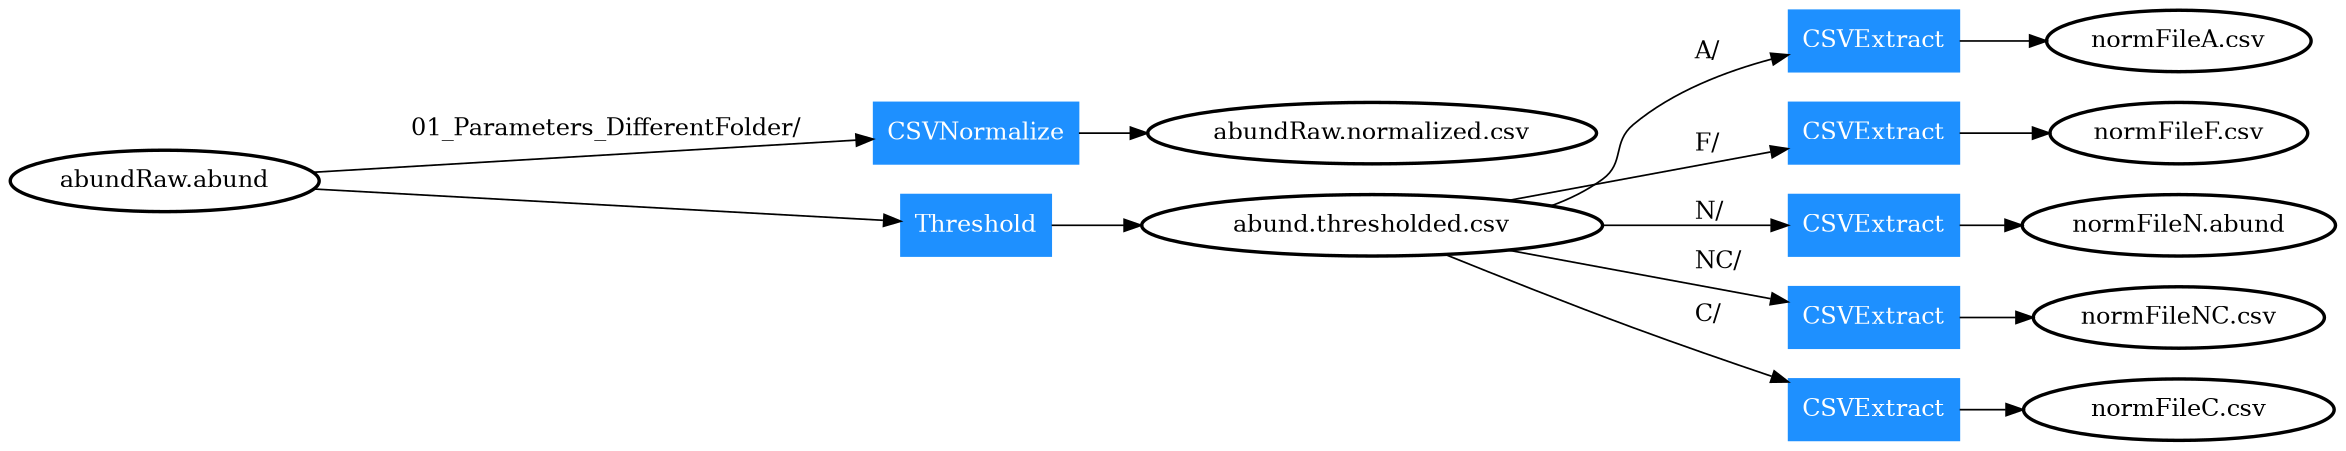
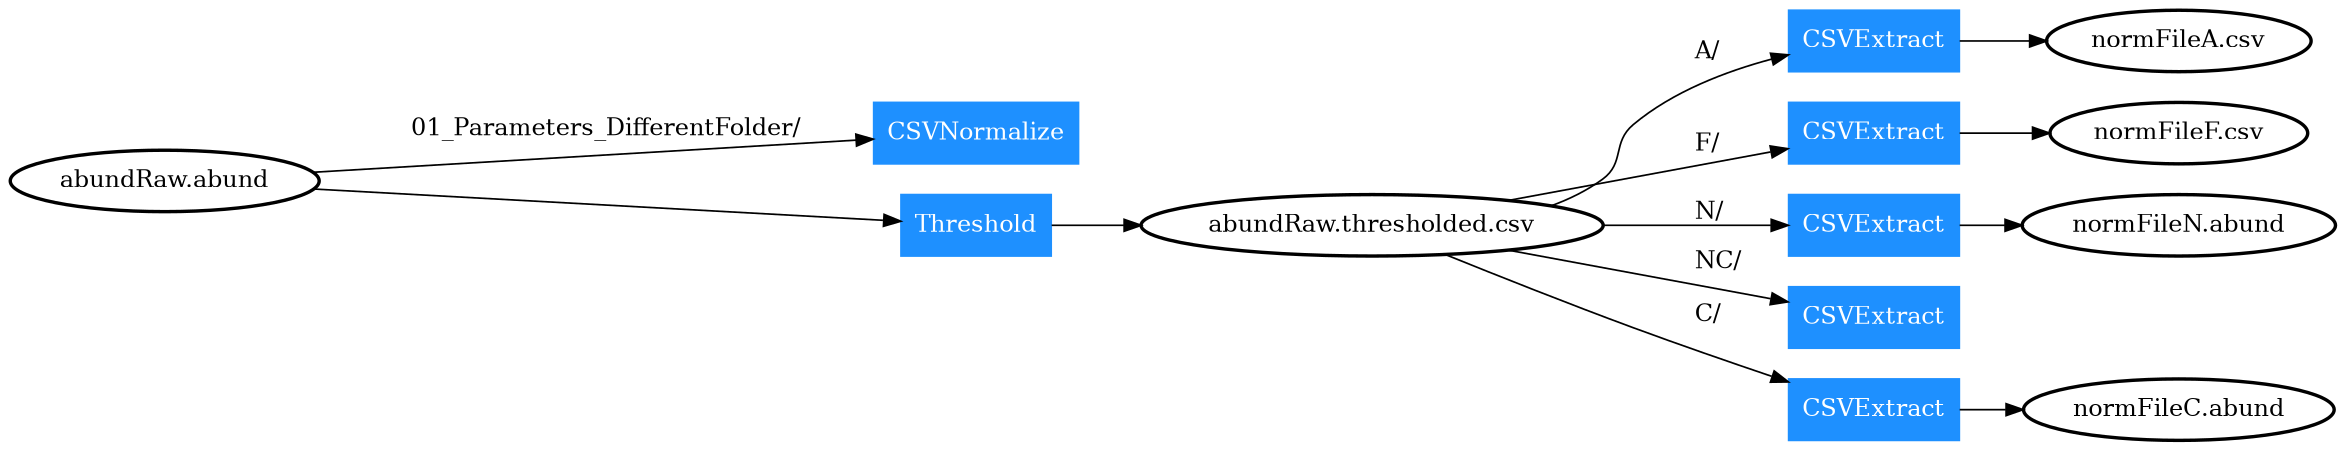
(1372, 133) -> none
(1372, 225) -> (1372, 225)
(2179, 317) -> none
(2179, 410) -> (2179, 410)
